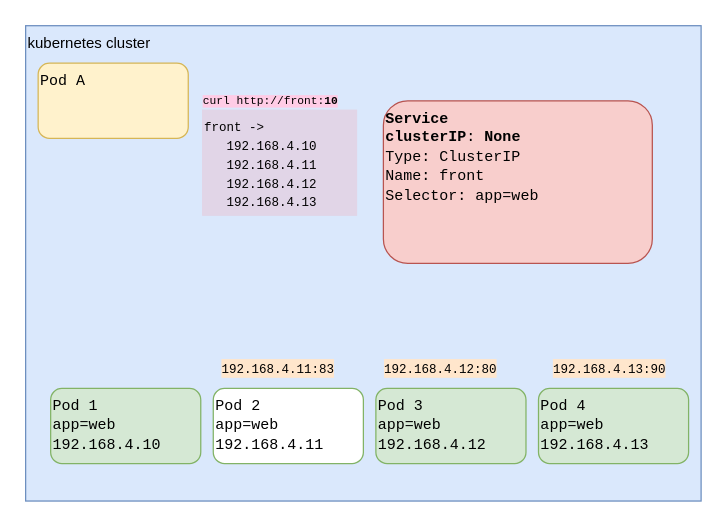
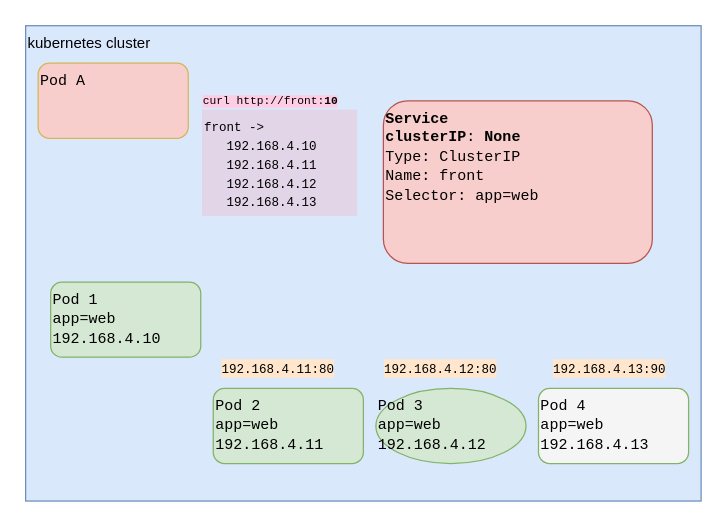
(113, 101) -> (113, 101)
(277, 368) -> (277, 368)
(126, 426) -> (126, 319)
(288, 426) -> (288, 426)
(451, 426) -> (451, 426)
(613, 426) -> (613, 426)
